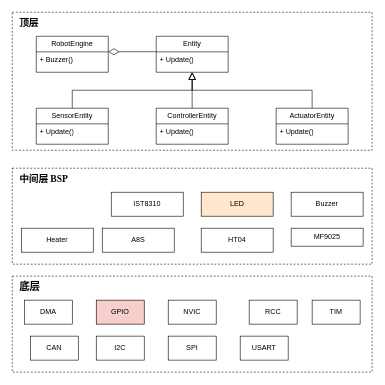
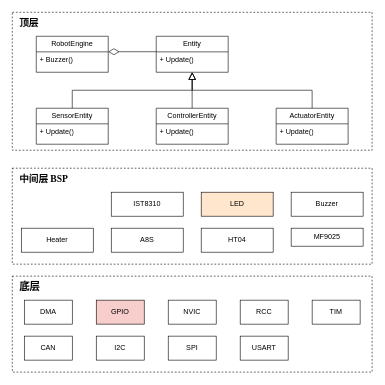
(138, 240) -> (147, 240)
(273, 312) -> (264, 312)
(54, 348) -> (48, 348)
